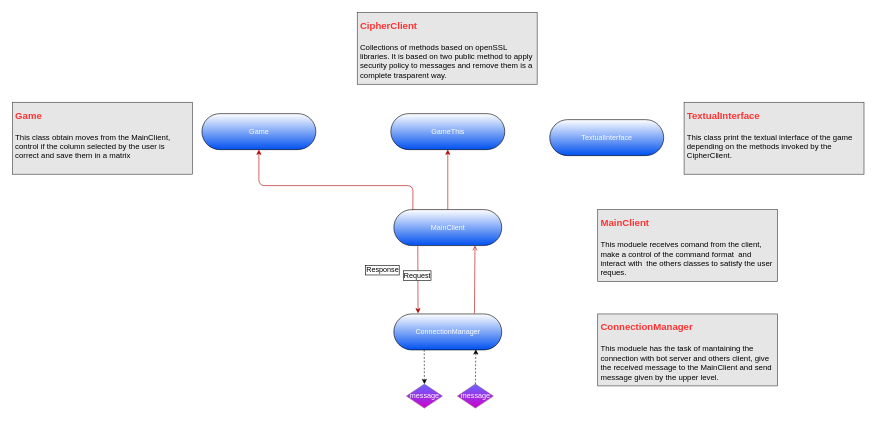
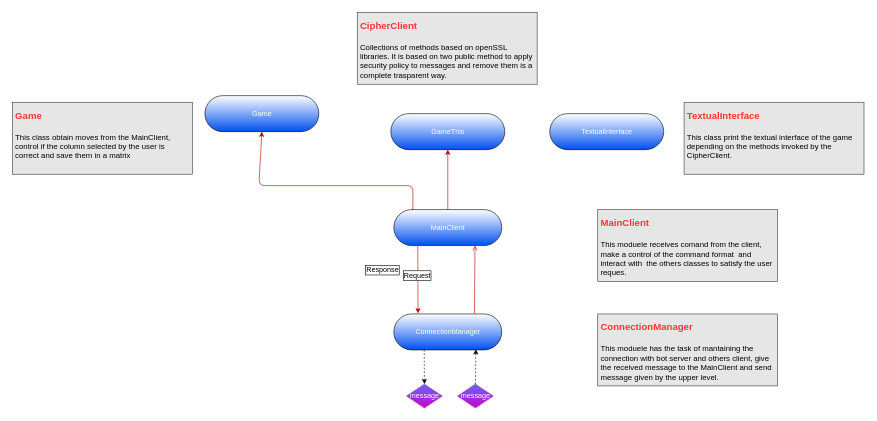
(259, 132) -> (262, 114)
(607, 138) -> (607, 132)
